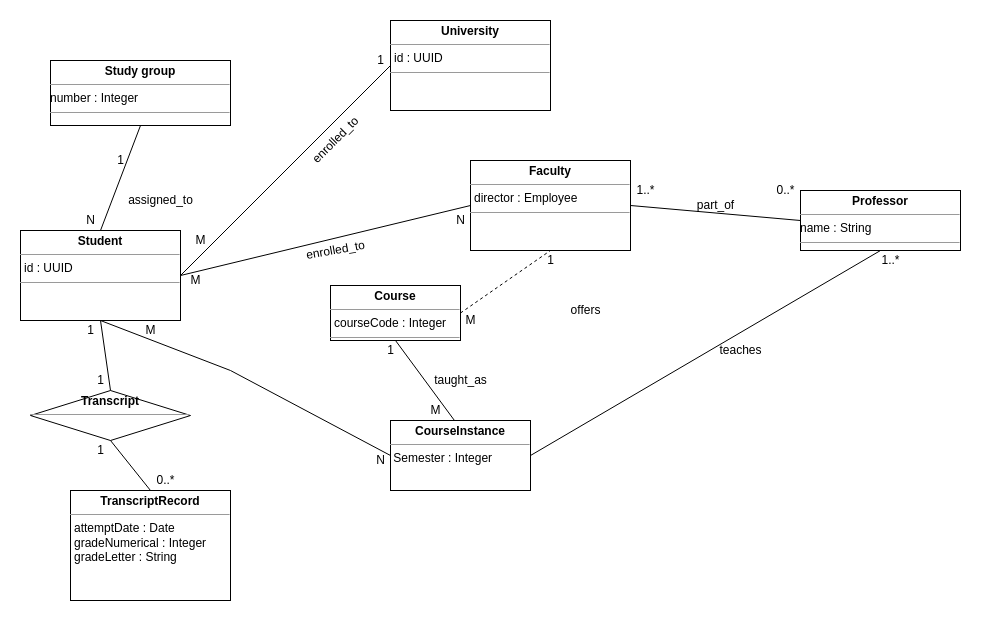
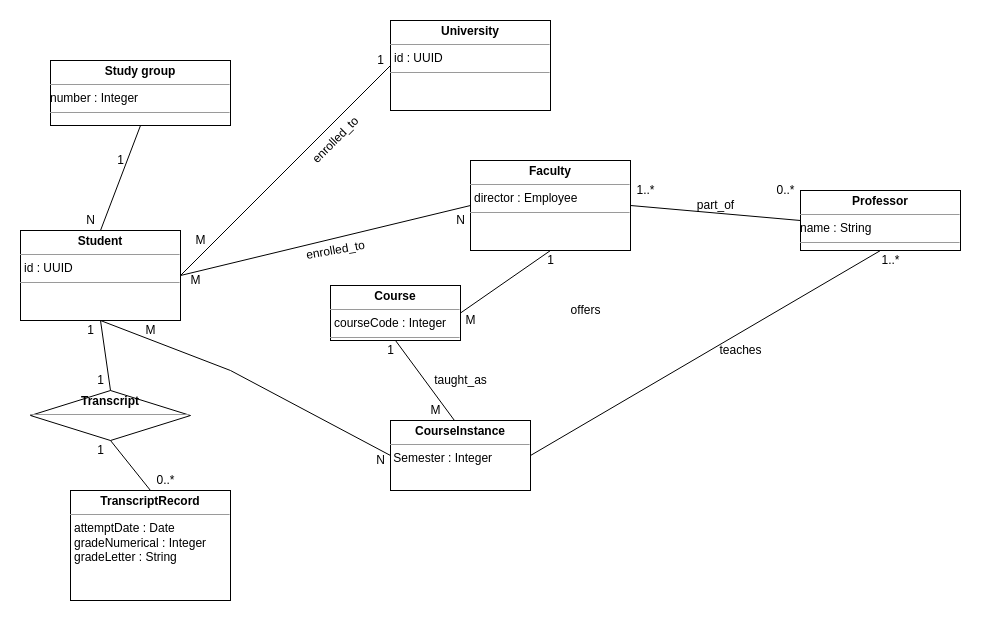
(161, 201) -> none
(506, 281) -> (506, 281)
